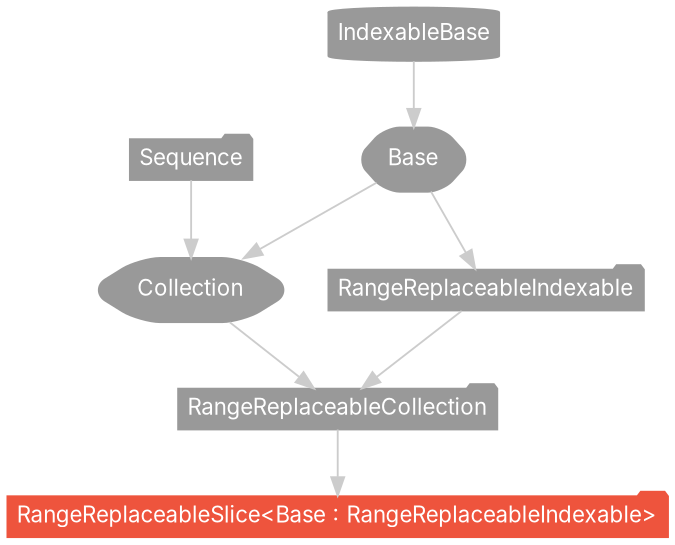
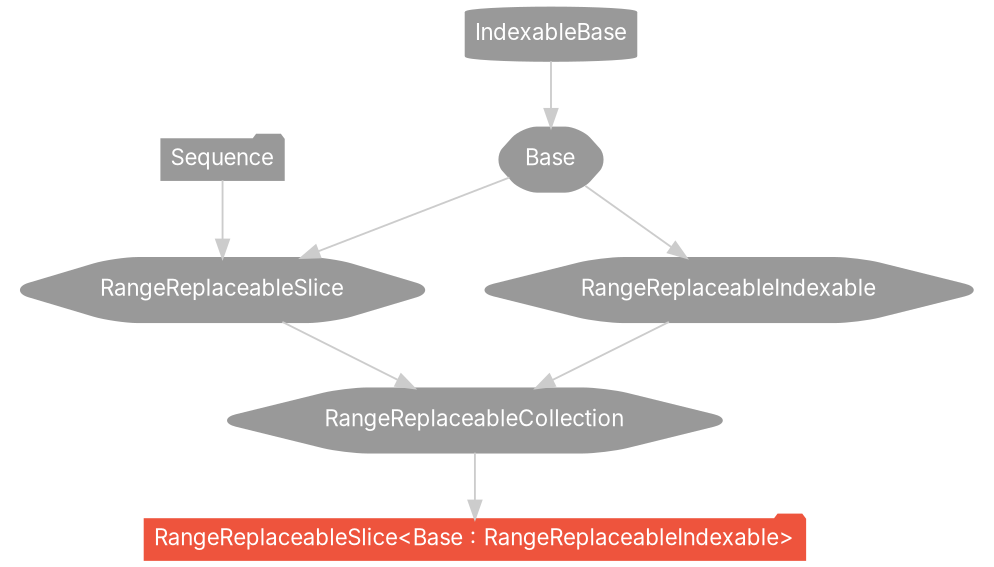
(191, 290) -> (223, 290)
(486, 290) -> (729, 290)
(338, 409) -> (475, 420)
